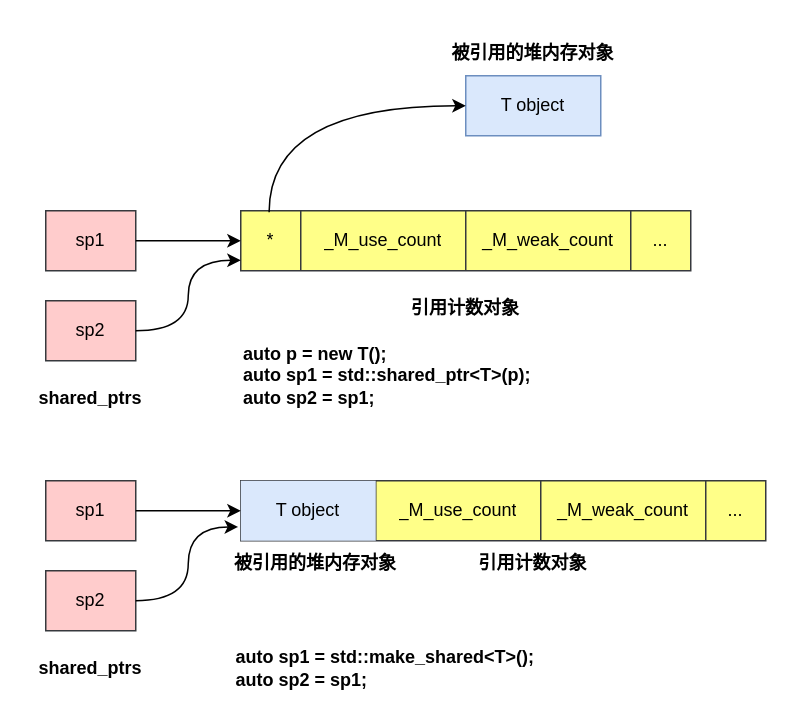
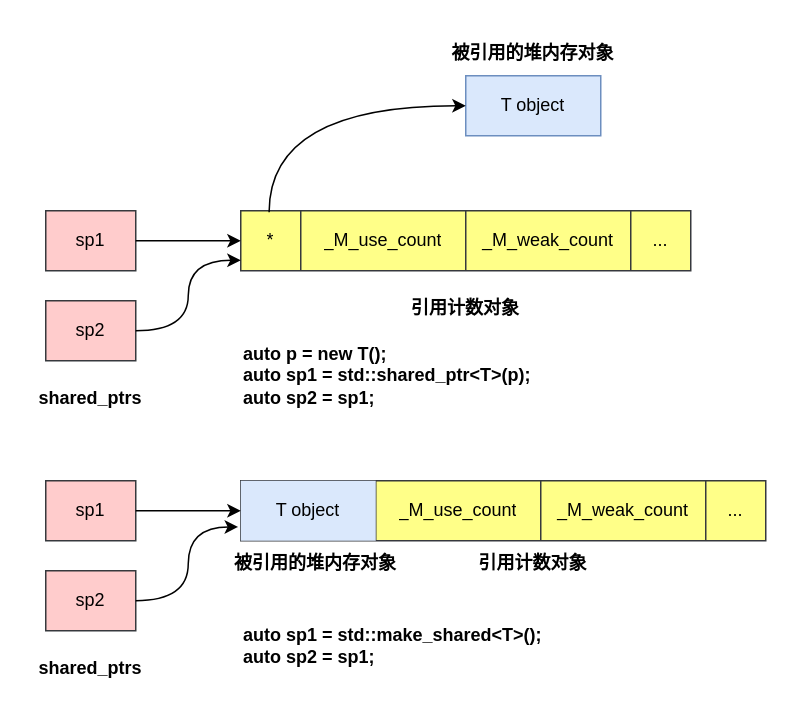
(421, 668) -> (428, 646)
